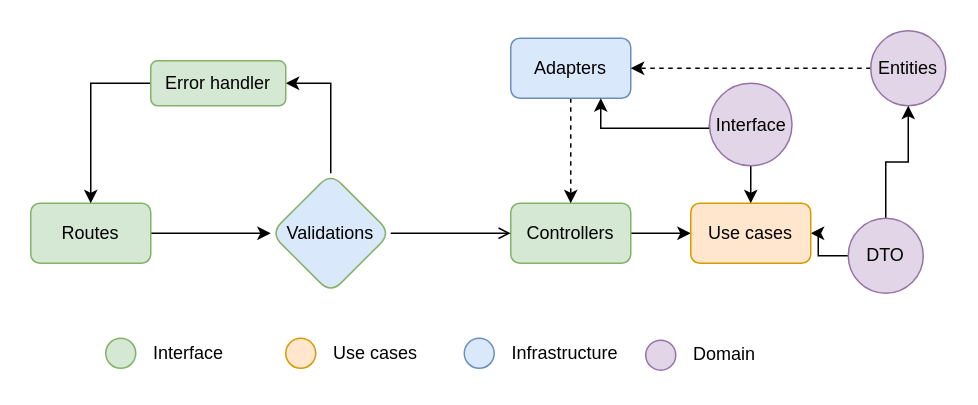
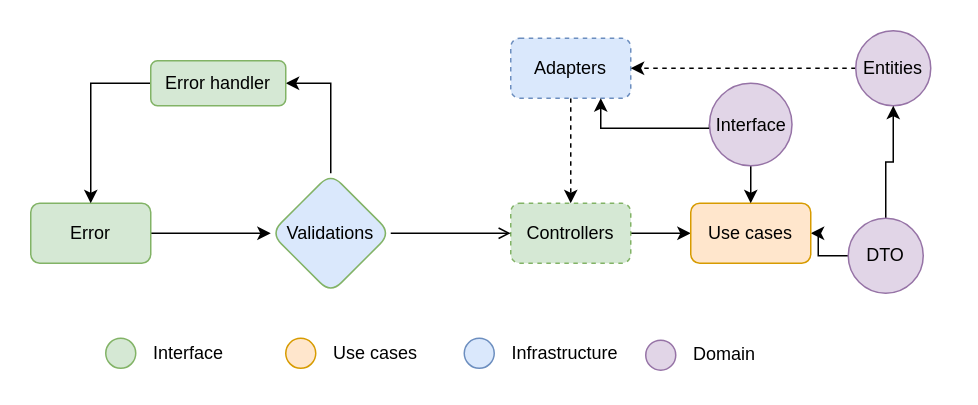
(571, 68) -> (571, 68)
(908, 68) -> (893, 68)
(91, 233) -> (91, 233)
(571, 233) -> (571, 233)
